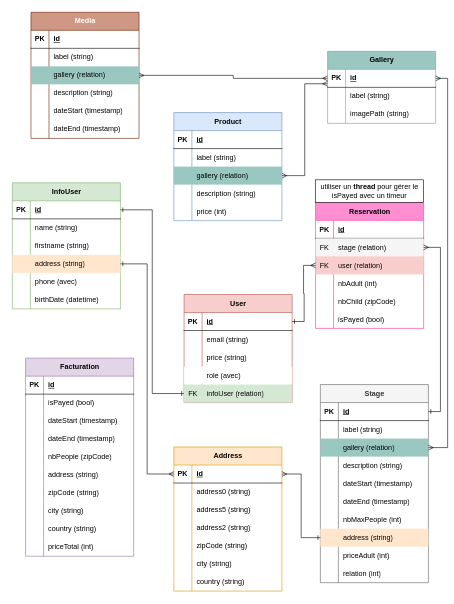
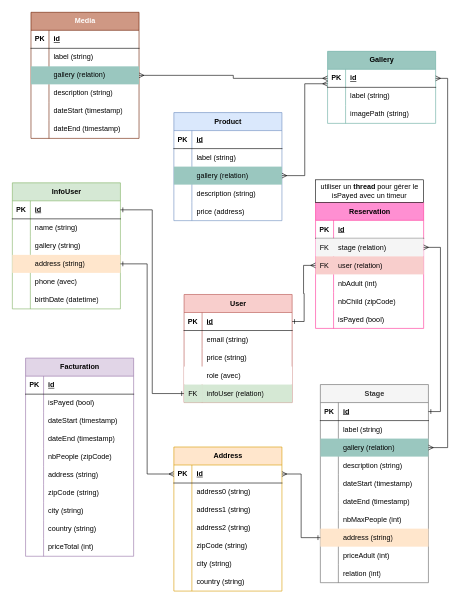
(216, 212) -> (225, 212)
(69, 246) -> (64, 246)
(229, 510) -> (229, 510)
